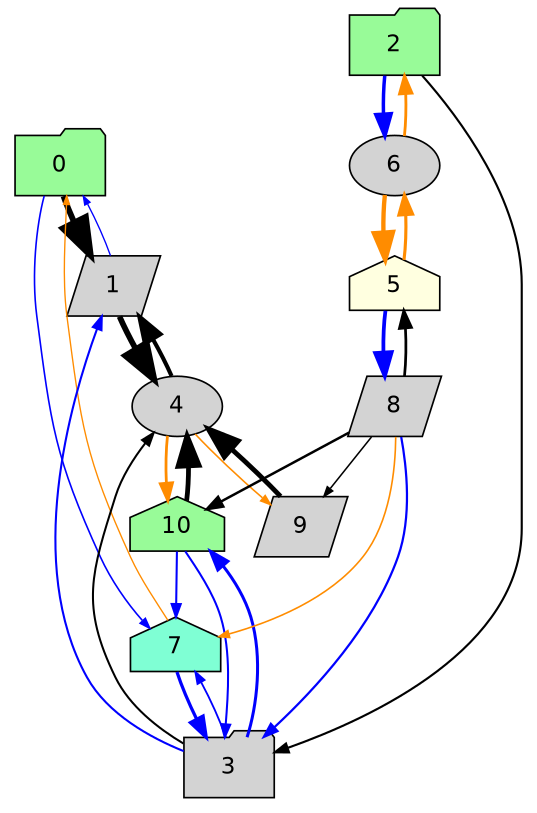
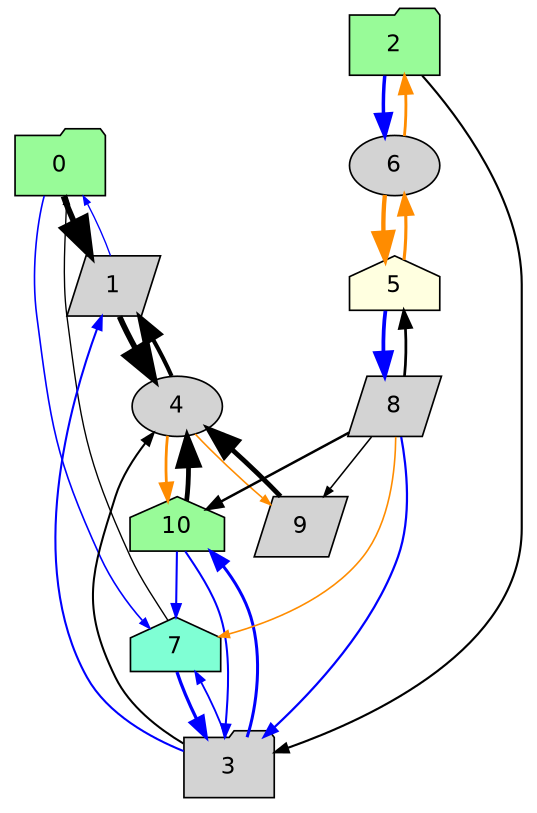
(83, 421) -> (83, 421)
